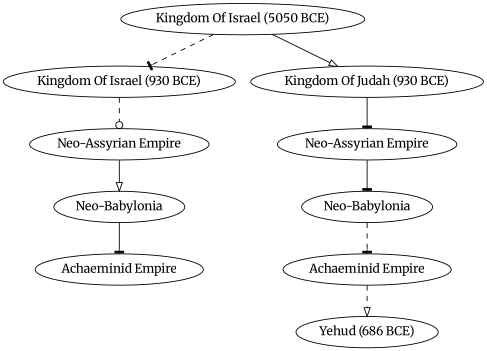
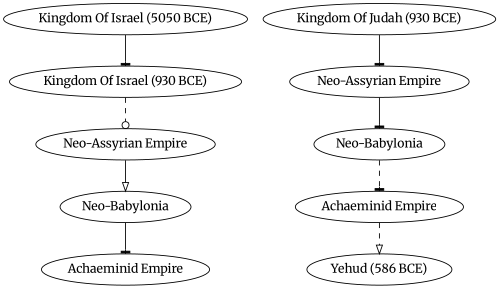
(183, 49) -> (126, 48)
(301, 49) -> none
(367, 332) -> (379, 270)
